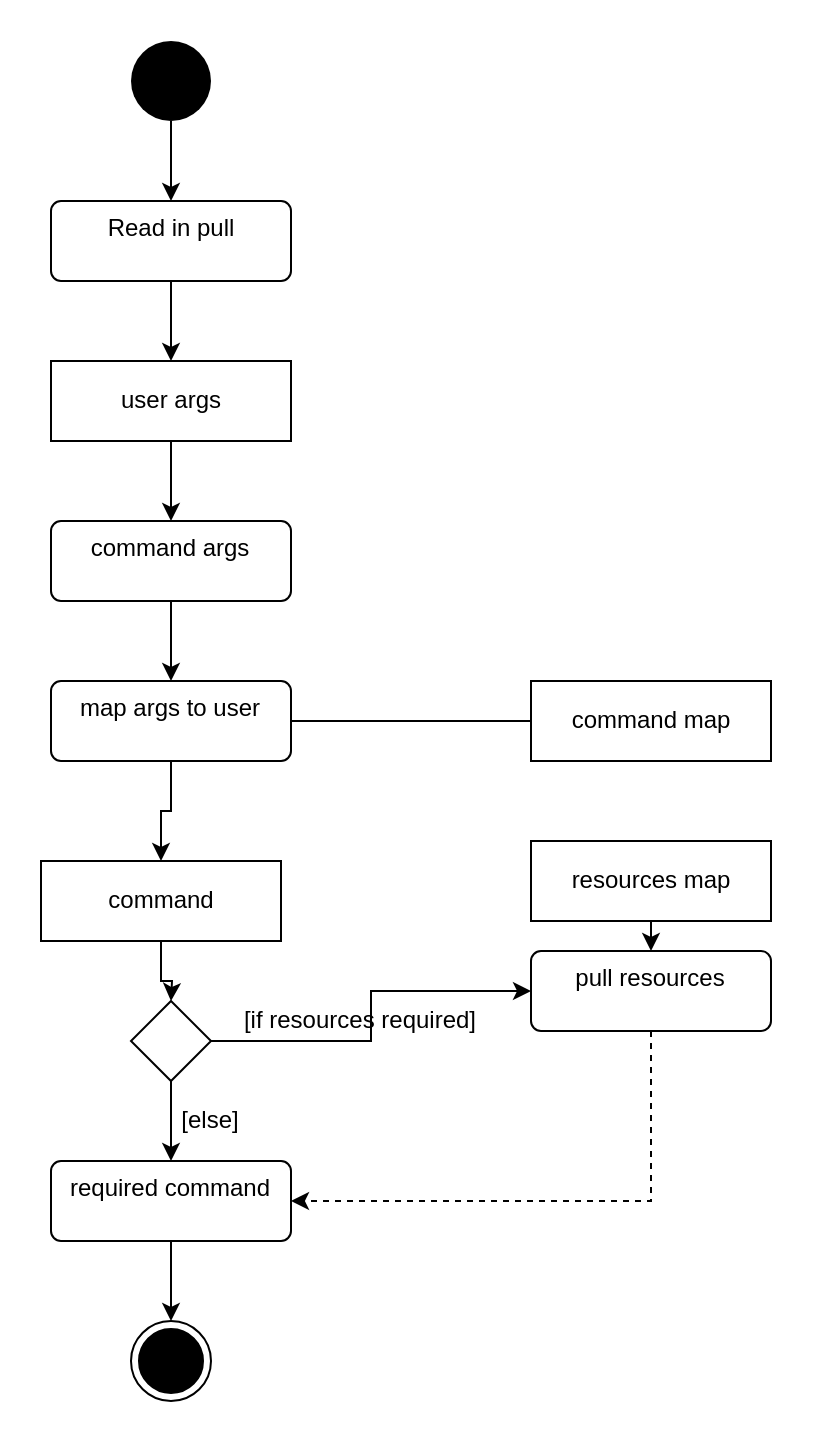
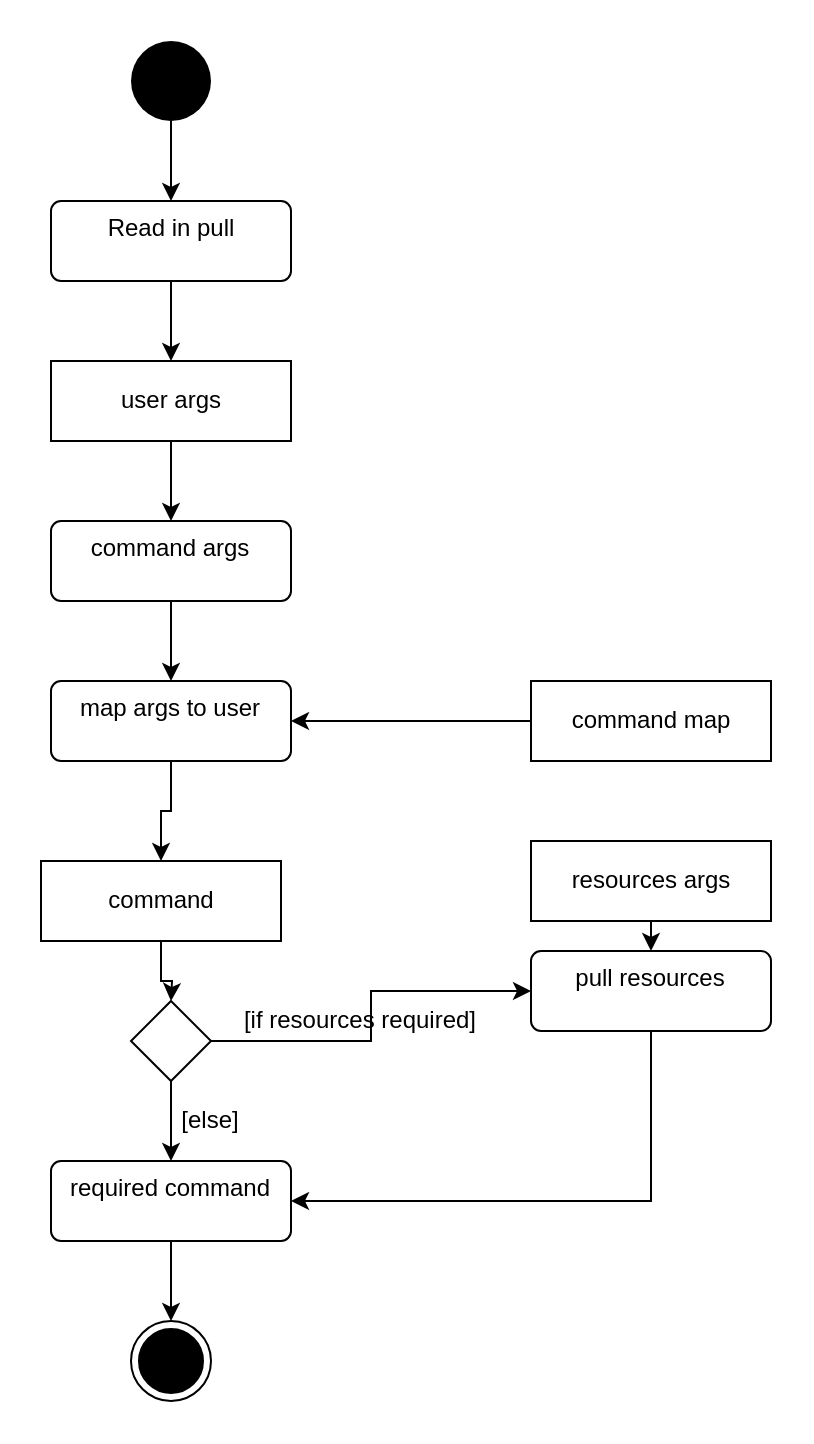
(300, 721) -> (306, 721)
(652, 881) -> (652, 881)
(561, 1201) -> (561, 1201)
